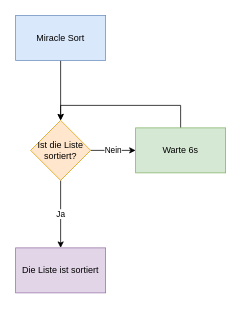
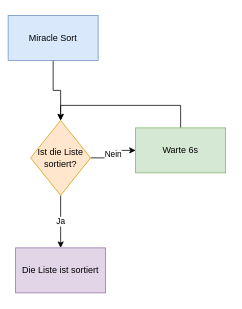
(60, 38) -> (53, 38)
(60, 150) -> (60, 158)
